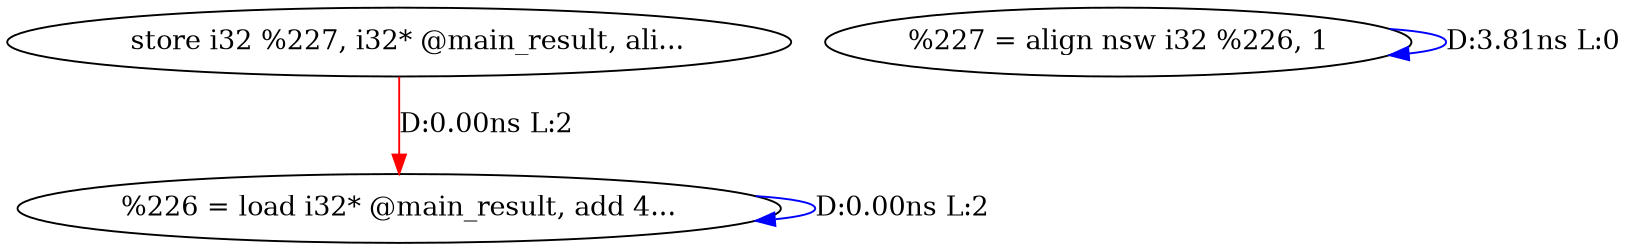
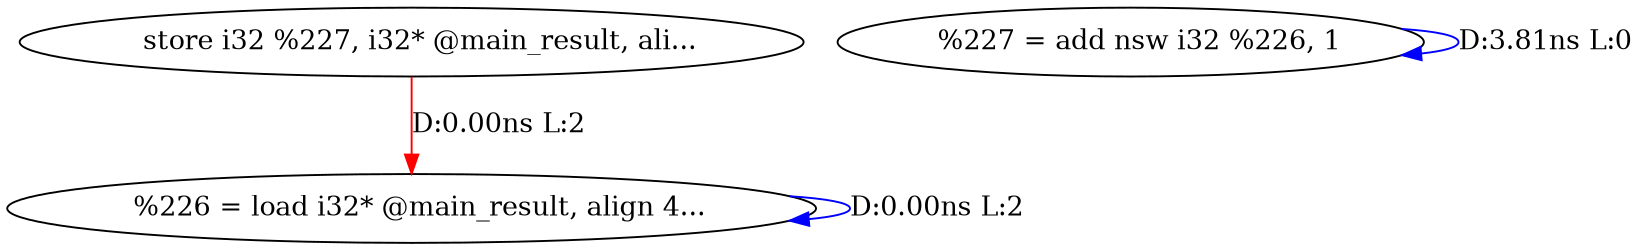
(1118, 42) -> (1131, 42)
(399, 208) -> (412, 208)
